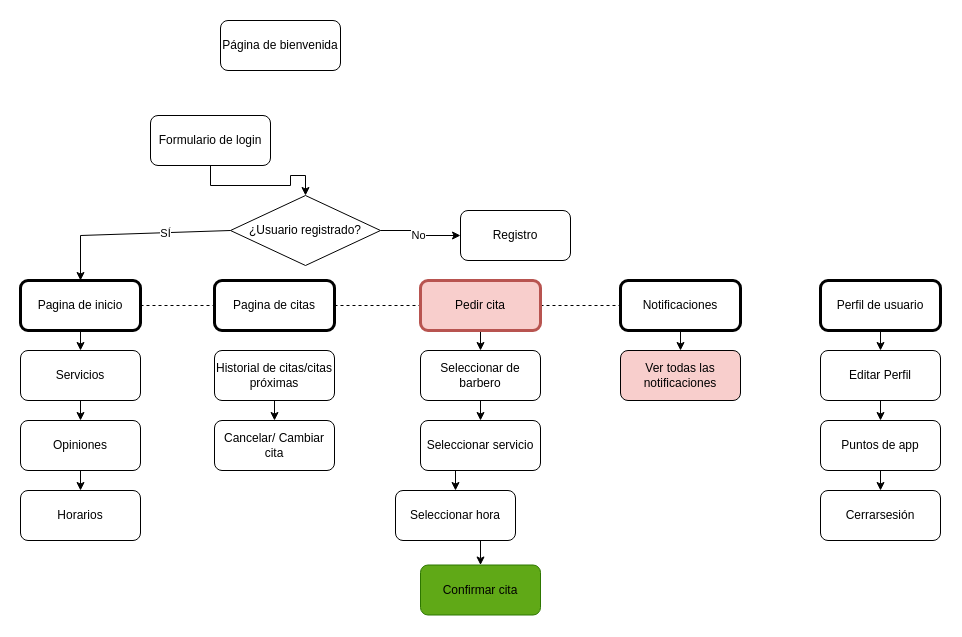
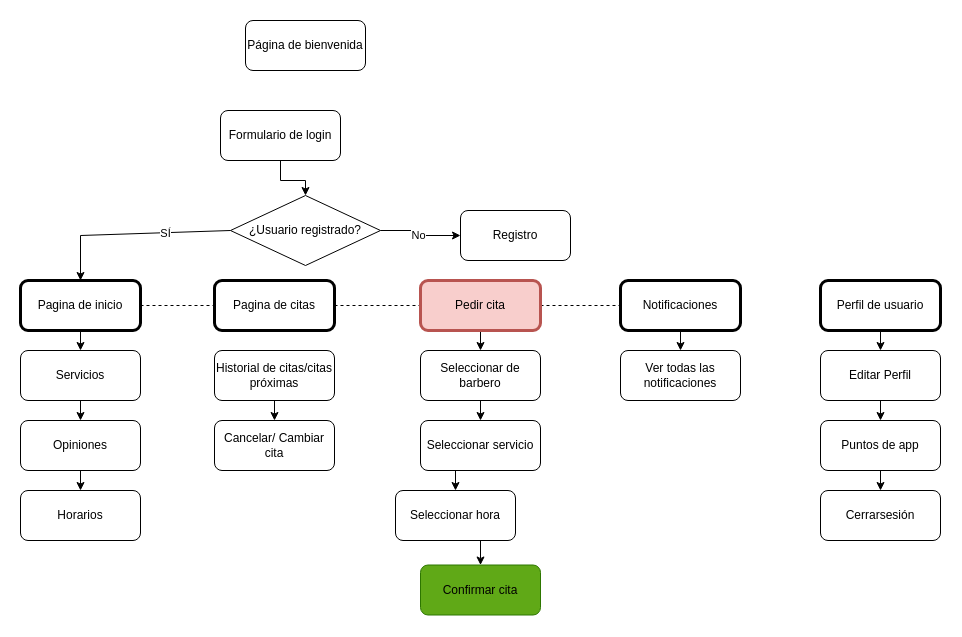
(281, 46) -> (306, 46)
(211, 141) -> (281, 136)
(681, 376) -> (681, 376)
